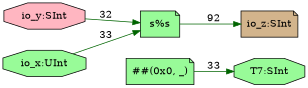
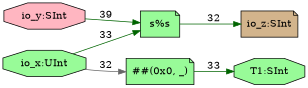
(106, 15) -> (106, 15)
(214, 19) -> (214, 19)
none -> (101, 71)
(269, 71) -> (269, 71)
